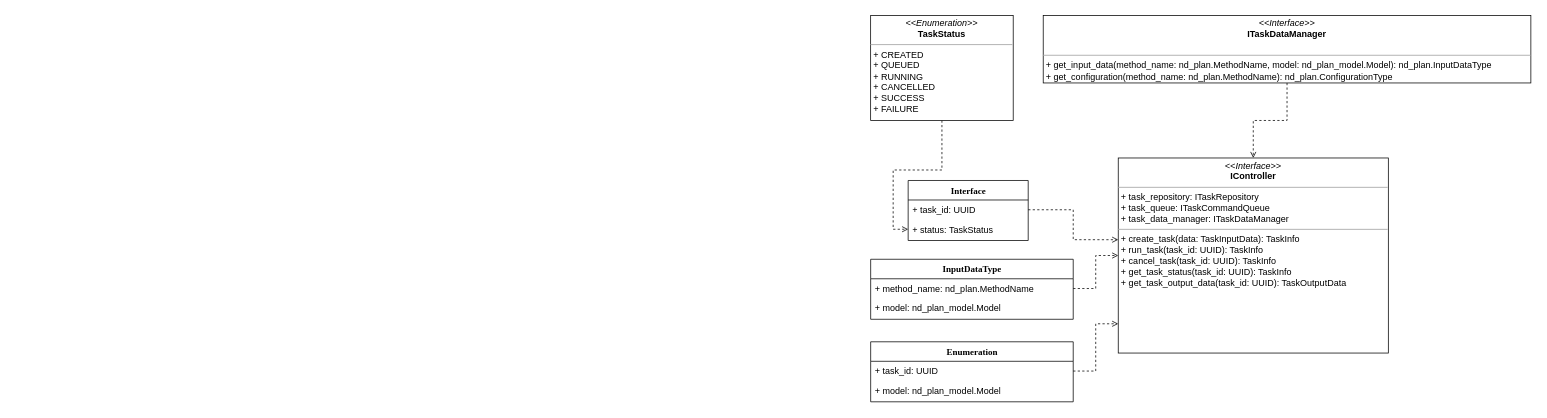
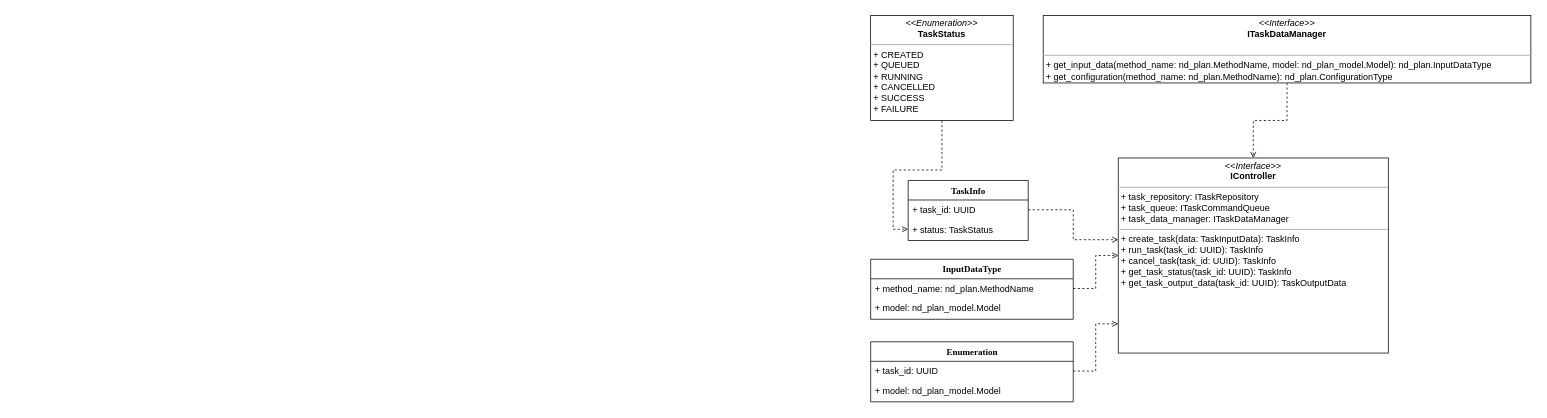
(968, 191) -> (968, 191)
